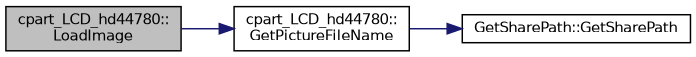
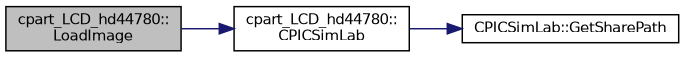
(322, 29) -> (322, 29)
(576, 29) -> (570, 29)
